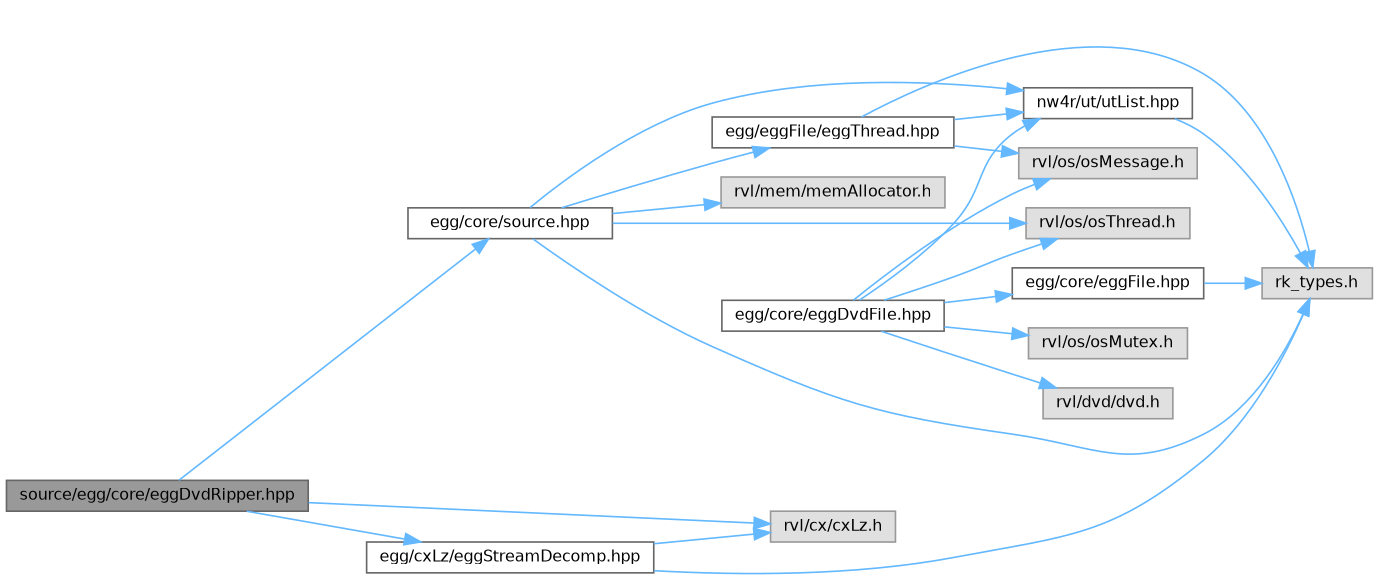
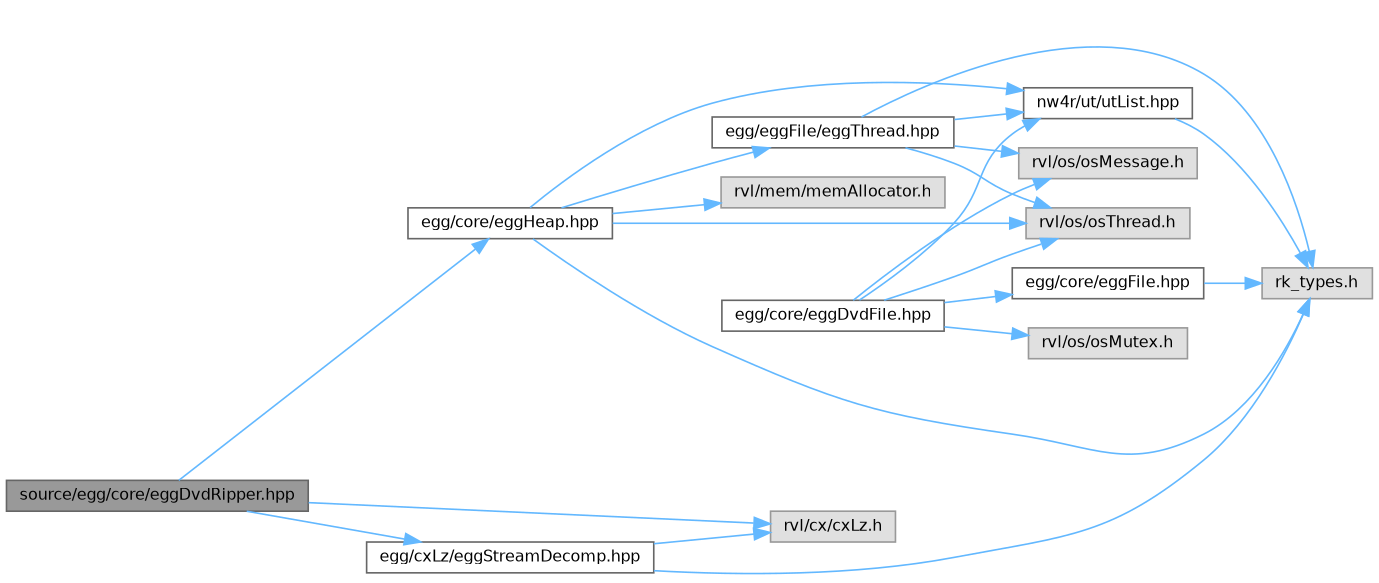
none -> (972, 172)
(510, 223) -> (510, 223)
(1108, 403) -> none
